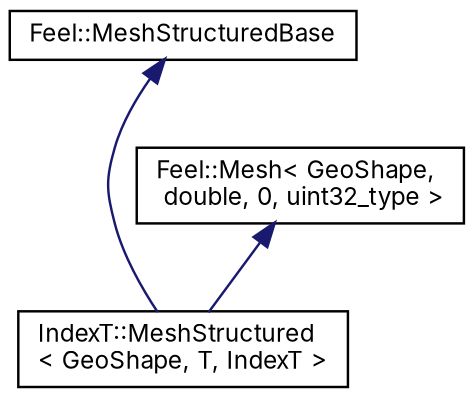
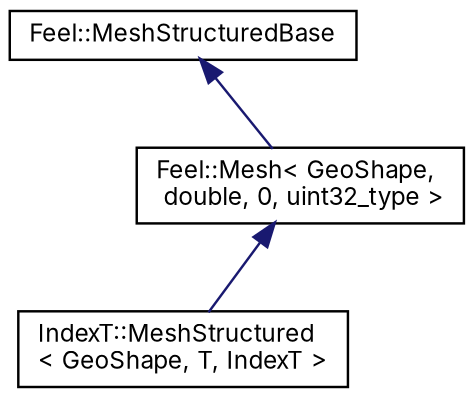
(109, 196) -> (244, 113)
